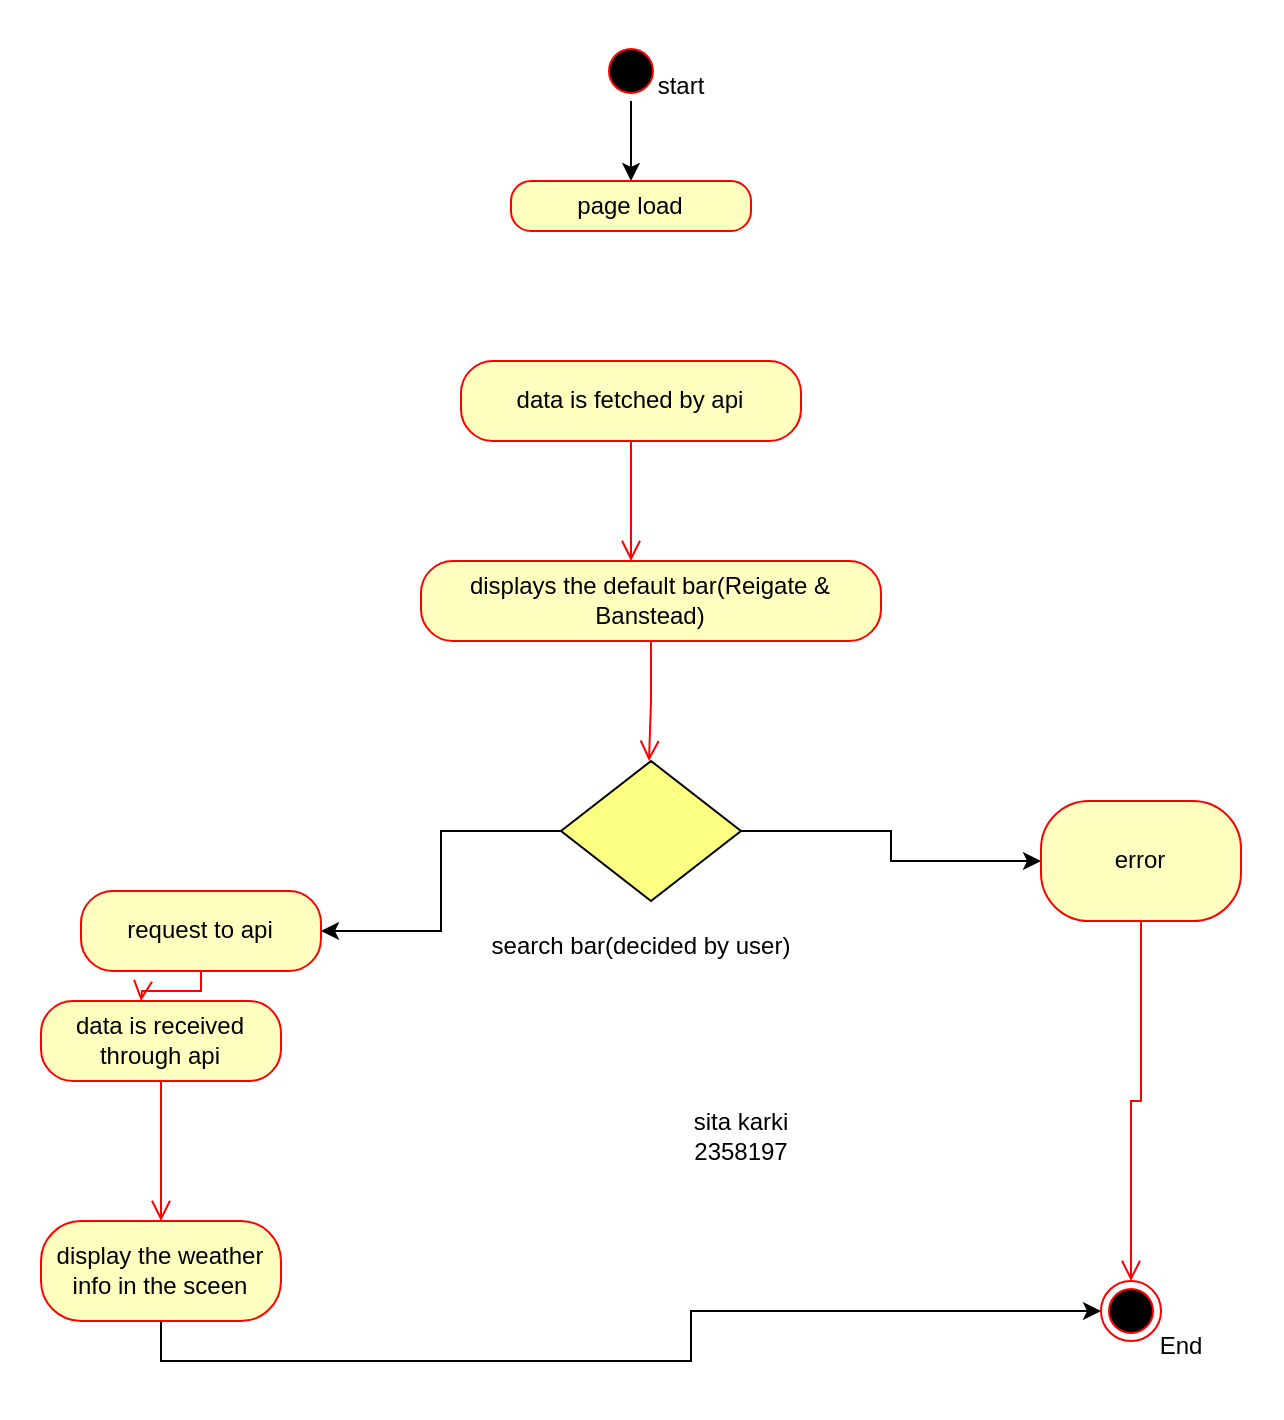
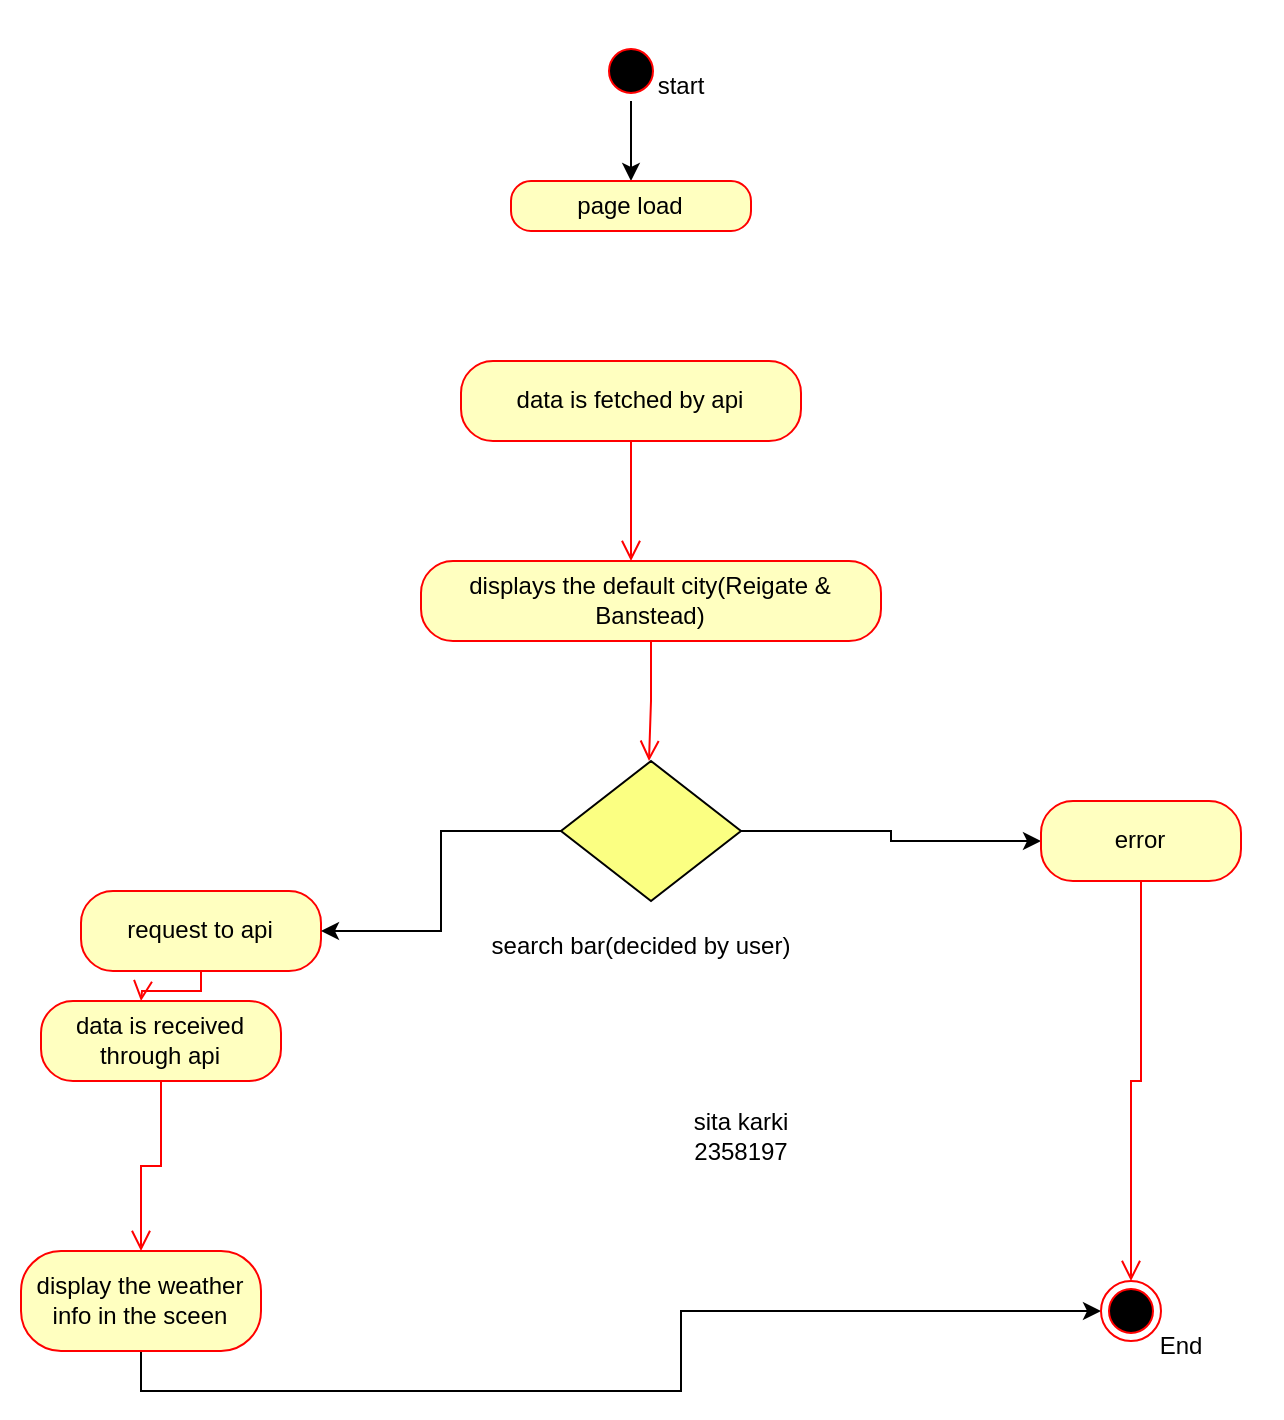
(651, 601) -> (651, 601)
(1141, 861) -> (1141, 841)
(161, 1271) -> (141, 1301)
